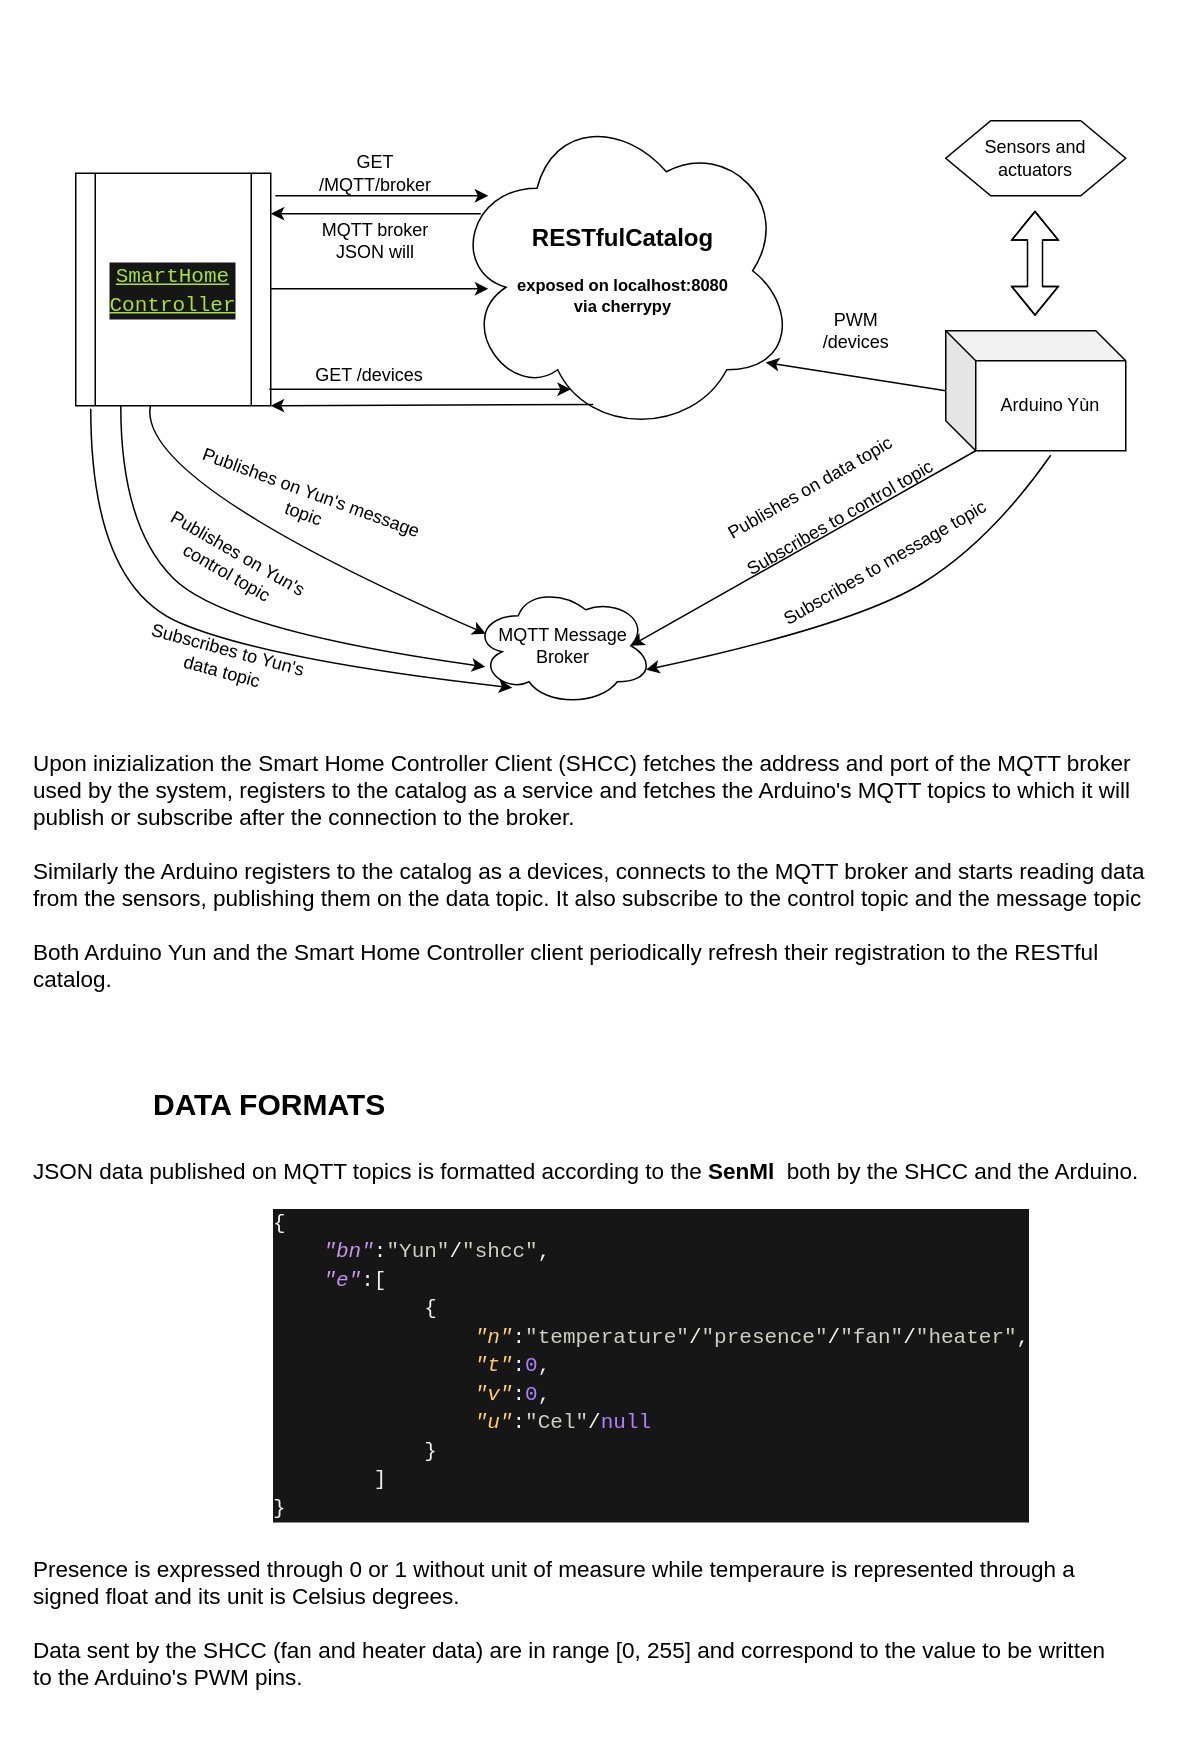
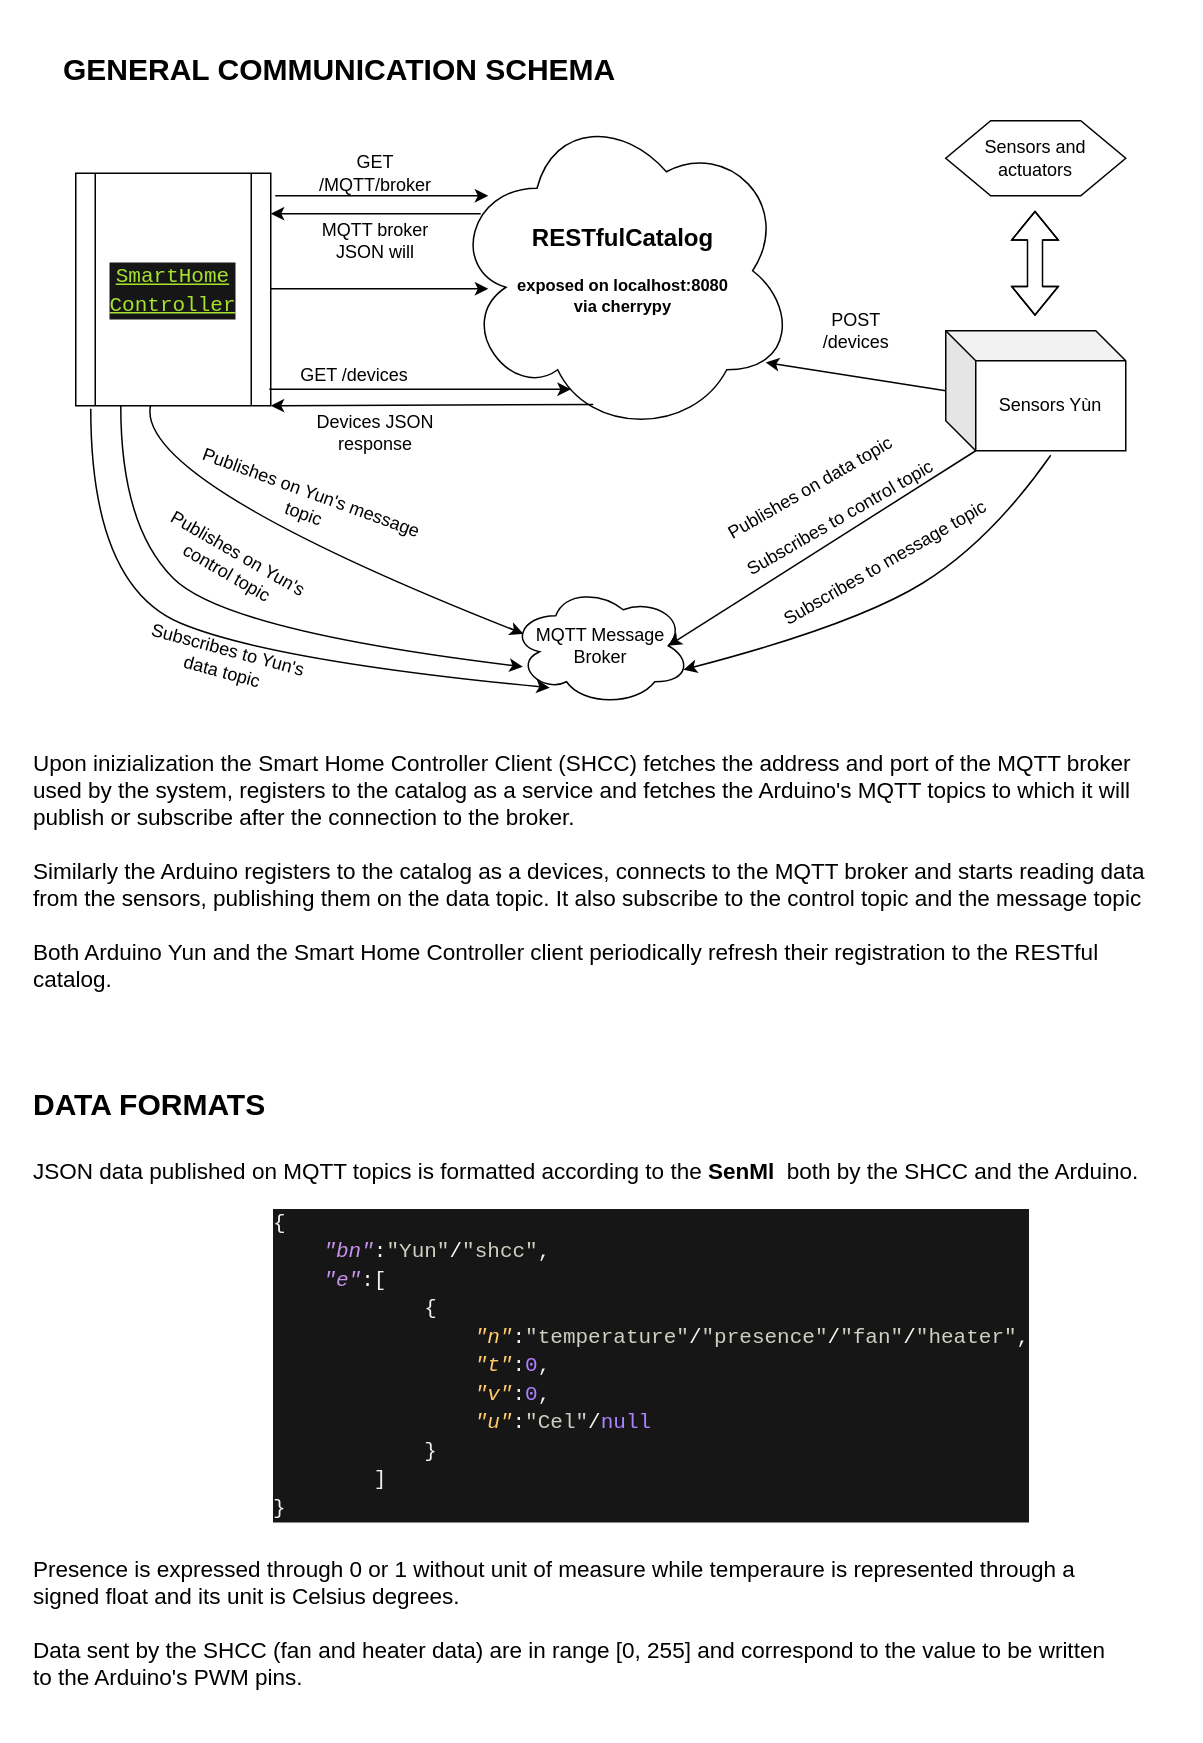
none -> (391, 68)
(857, 331) -> (857, 331)
(370, 375) -> (355, 375)
(1051, 406) -> (1051, 406)
none -> (376, 433)
(563, 646) -> (601, 646)
(278, 1103) -> (158, 1103)
